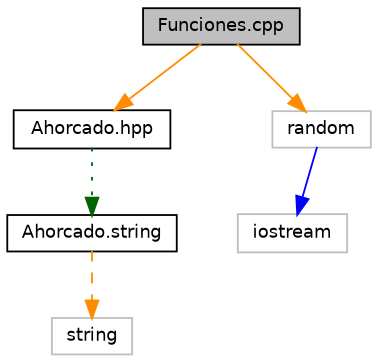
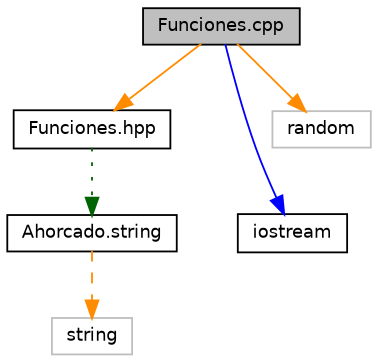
(92, 129) -> (92, 129)
(310, 172) -> (247, 122)
(292, 233) -> (292, 233)
